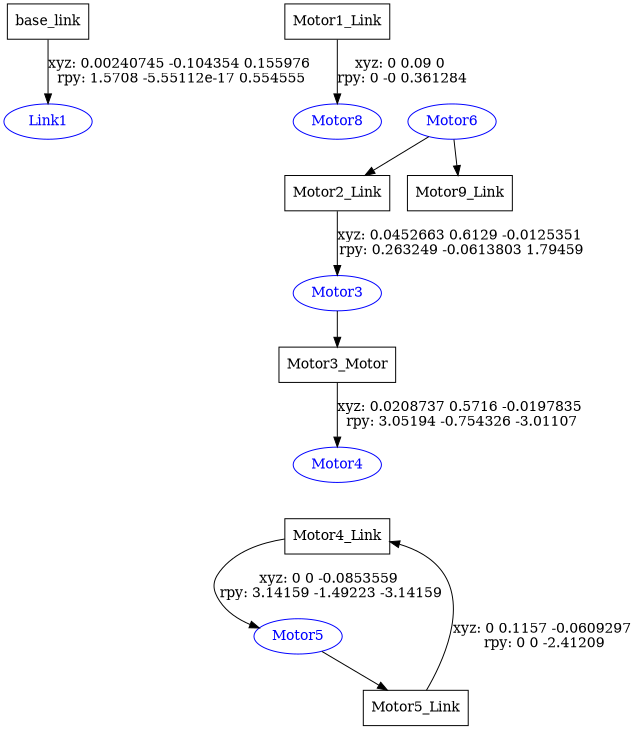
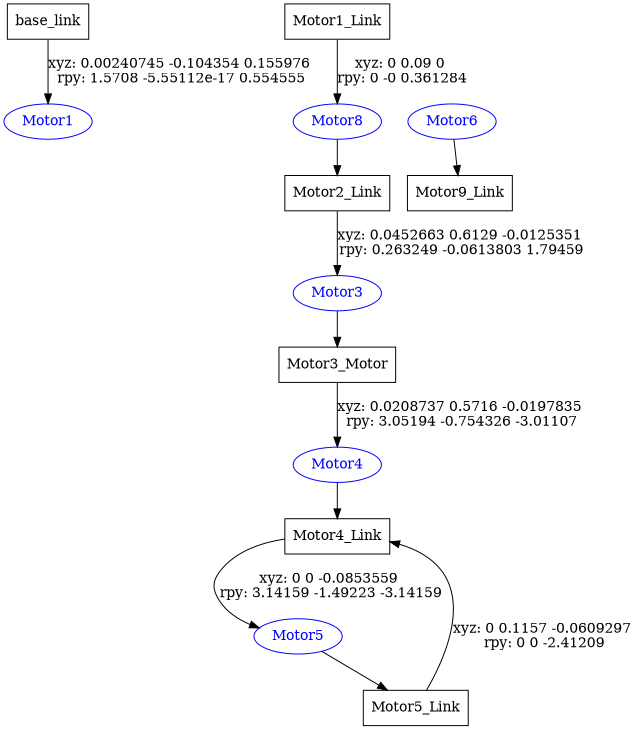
(48, 122) -> (48, 122)
(401, 153) -> (337, 153)
none -> (337, 496)
